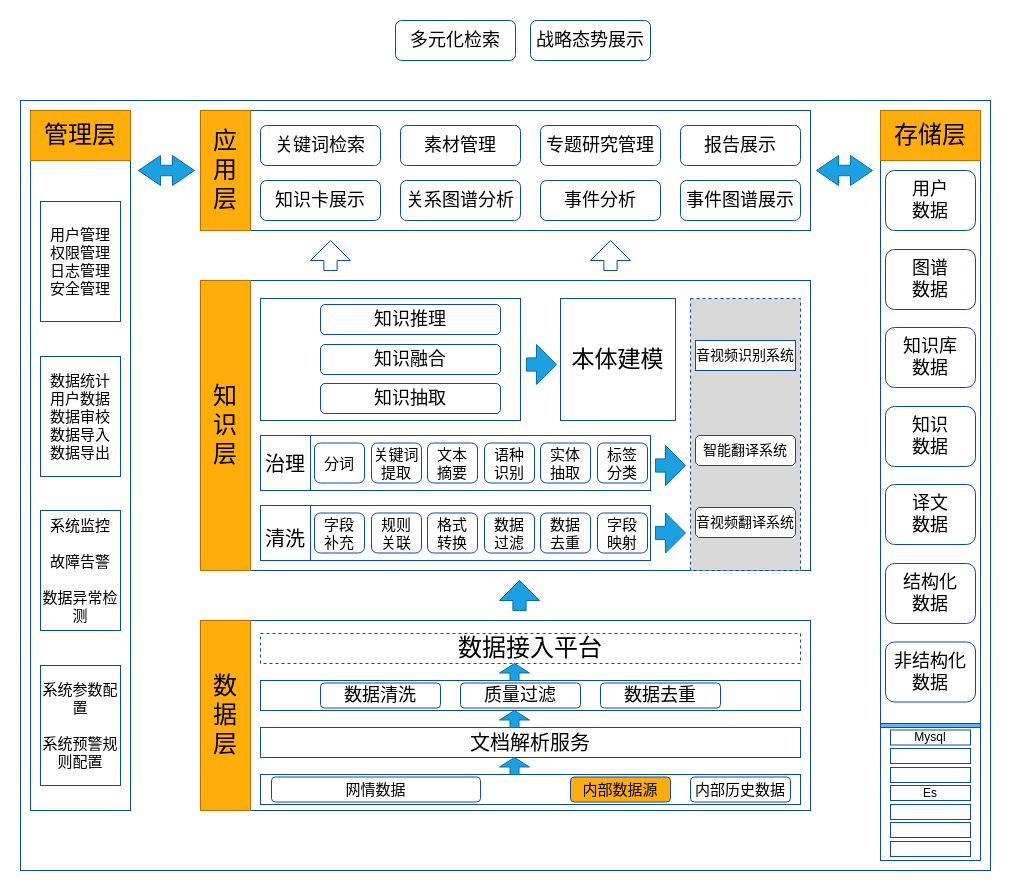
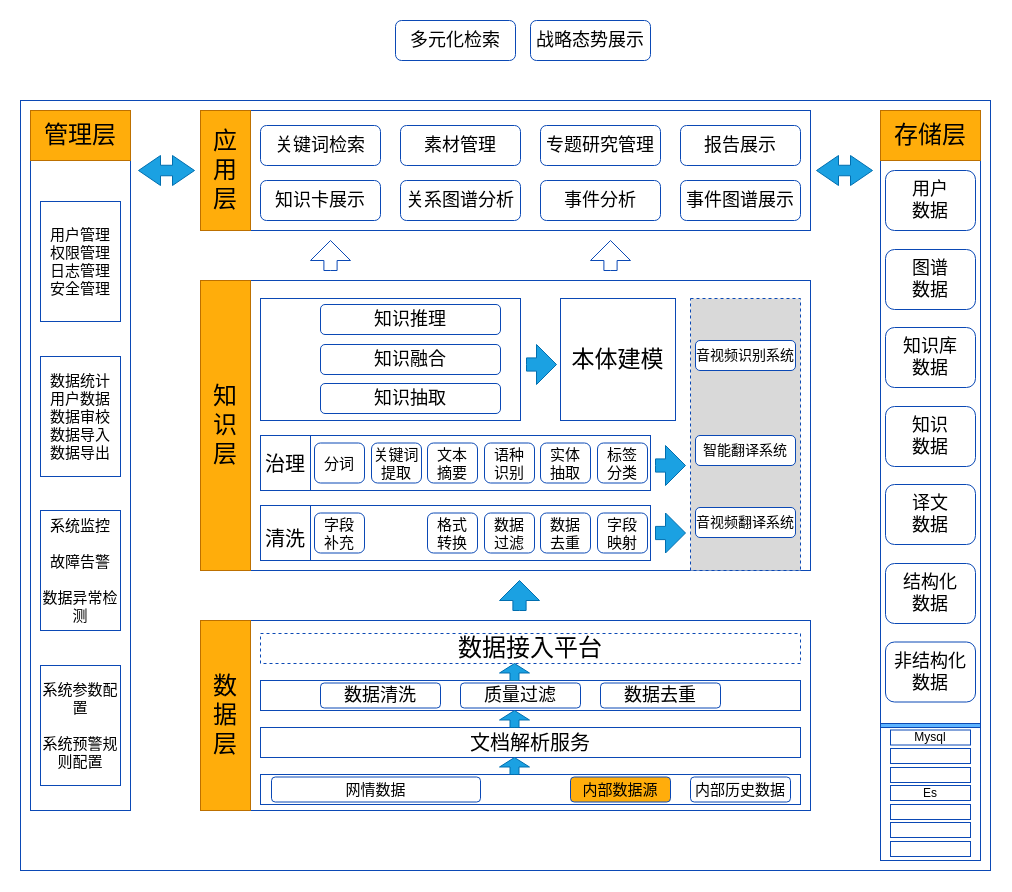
(746, 356) -> (746, 356)
(397, 533) -> none
